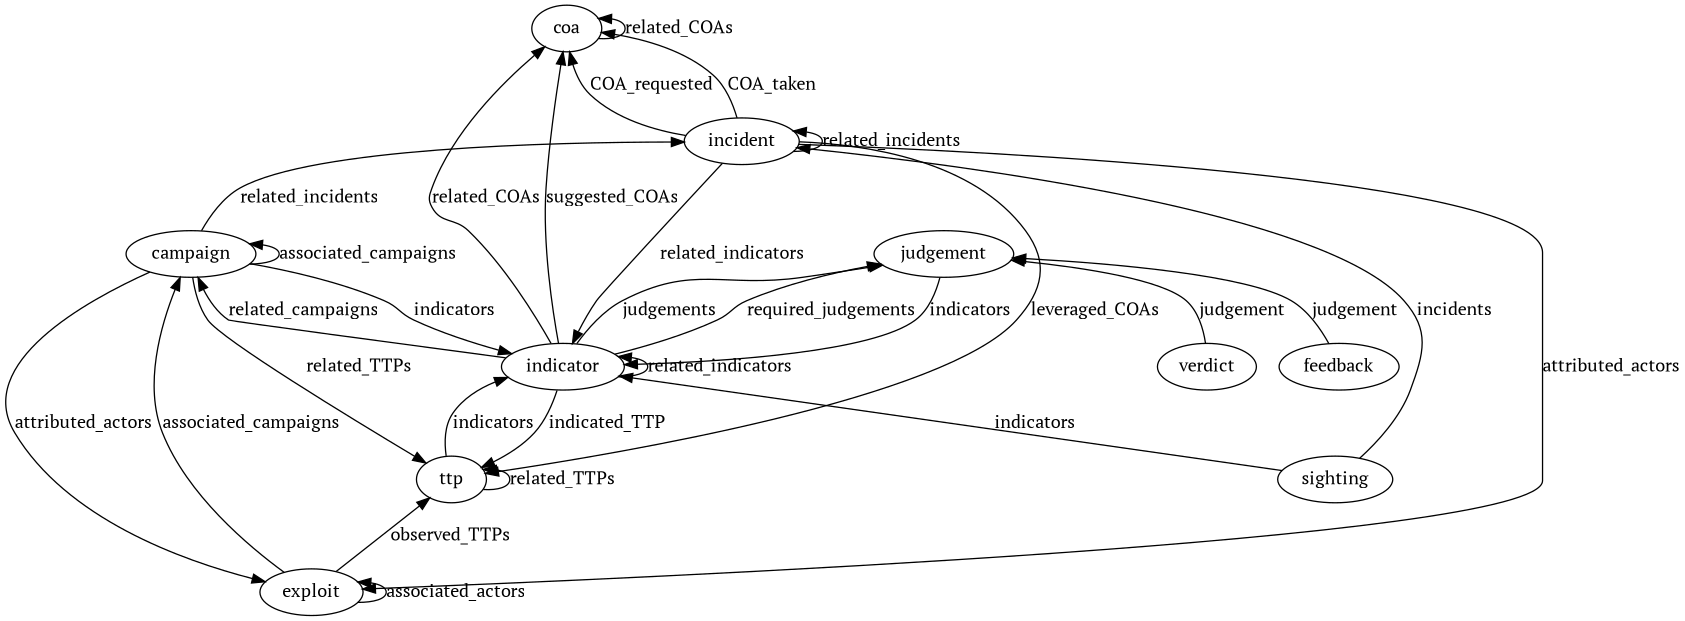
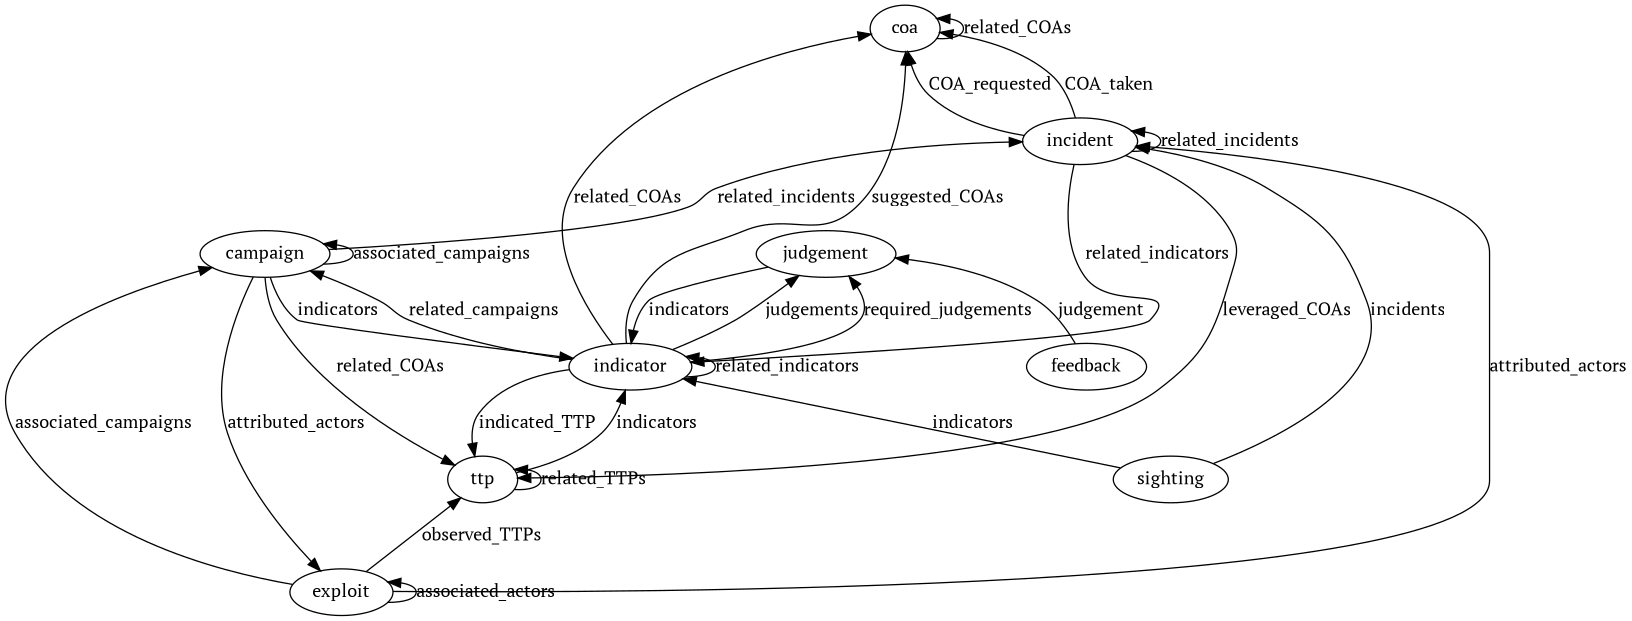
(359, 367) -> (391, 367)
(1207, 367) -> none
(1456, 510) -> (1250, 559)
